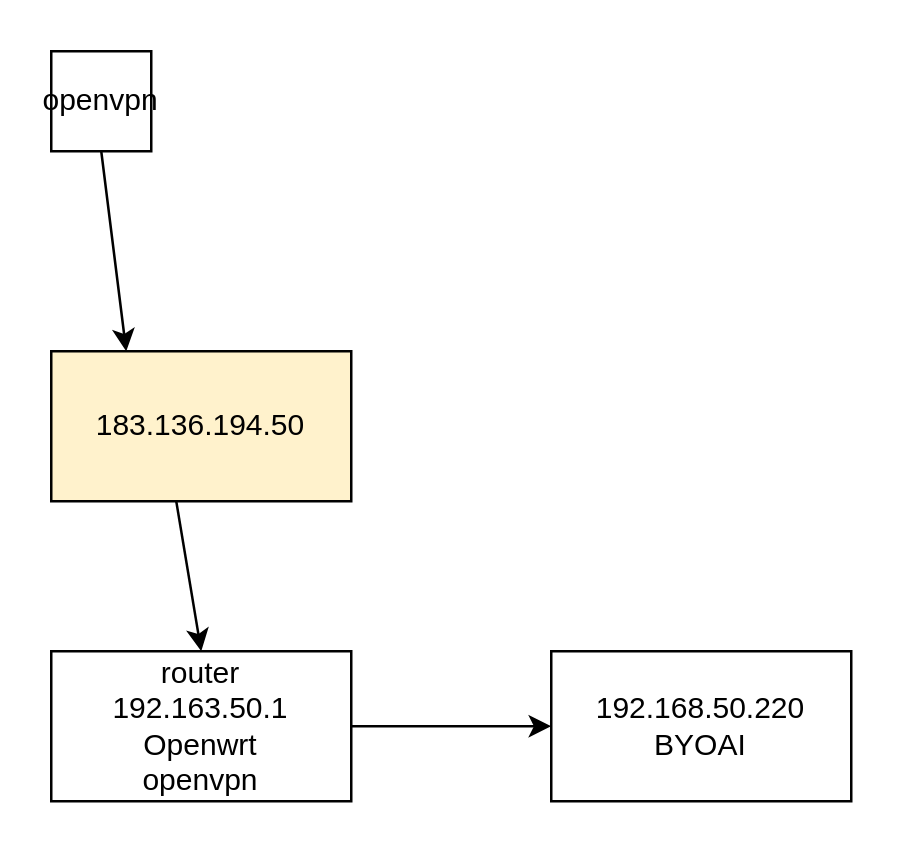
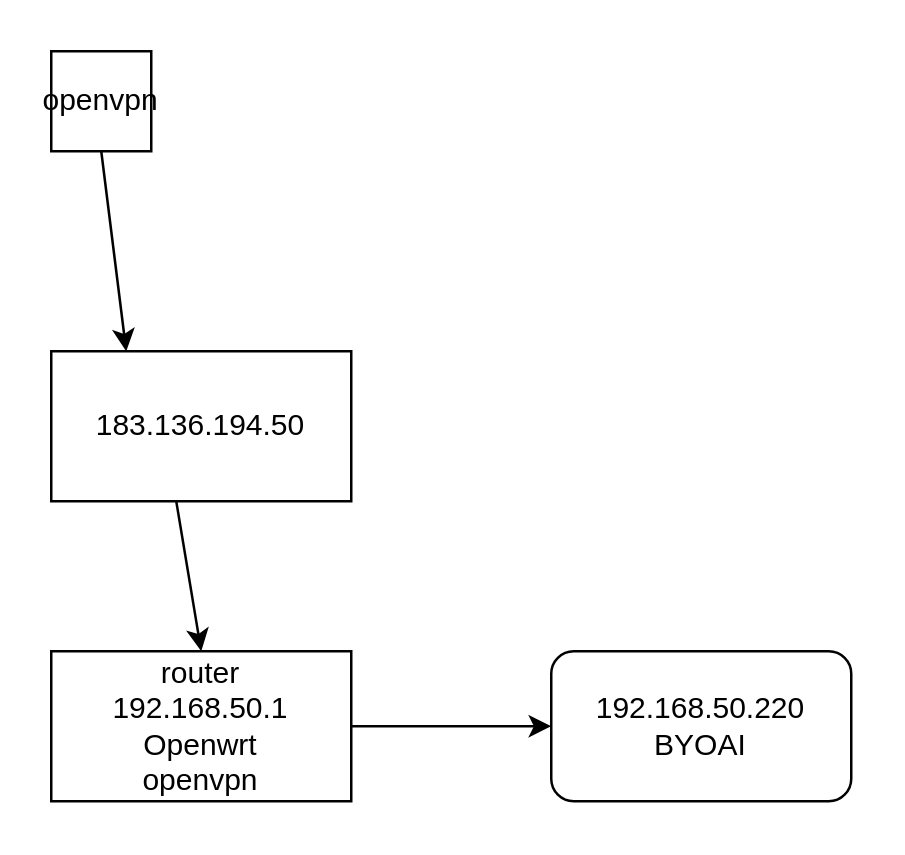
(201, 426) -> (201, 426)
(201, 726) -> (201, 726)
(701, 726) -> (701, 726)
